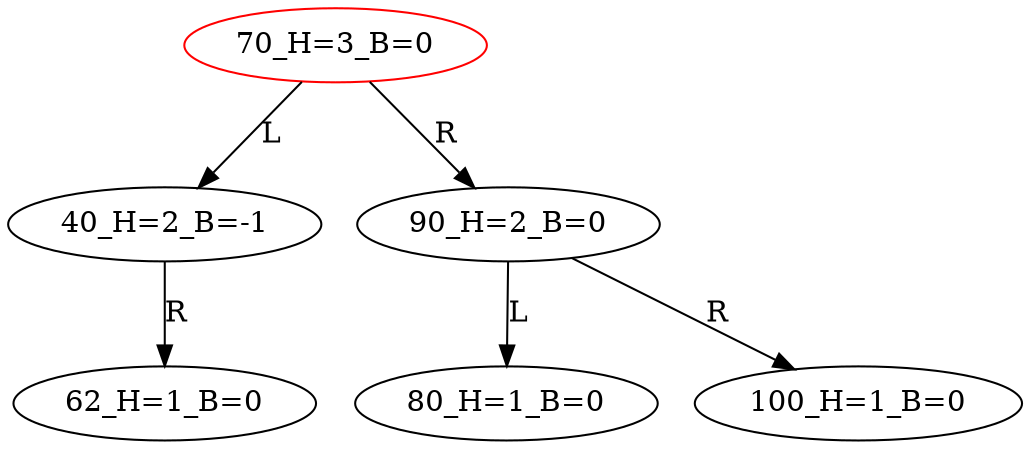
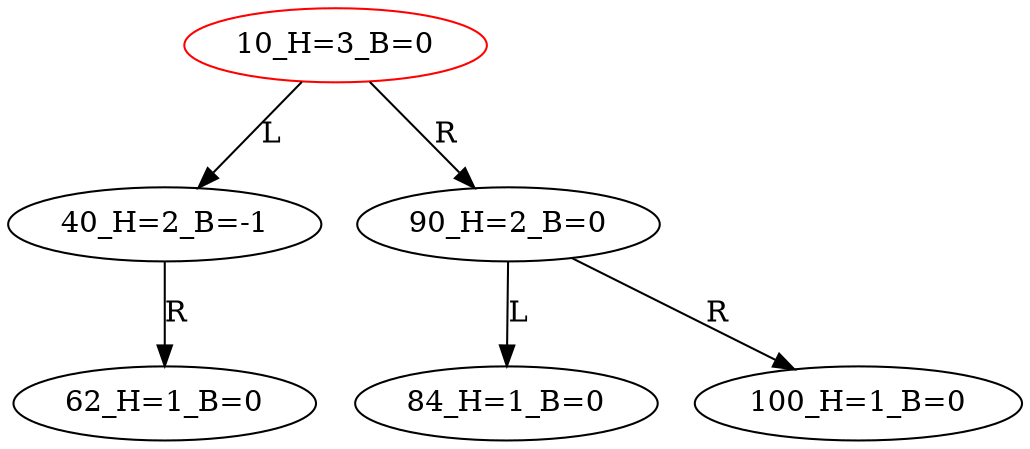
(336, 45) -> (336, 45)
(506, 403) -> (506, 403)
